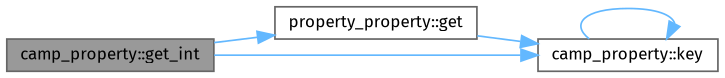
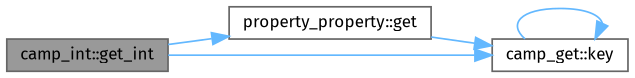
(110, 55) -> (87, 55)
(628, 55) -> (560, 55)
